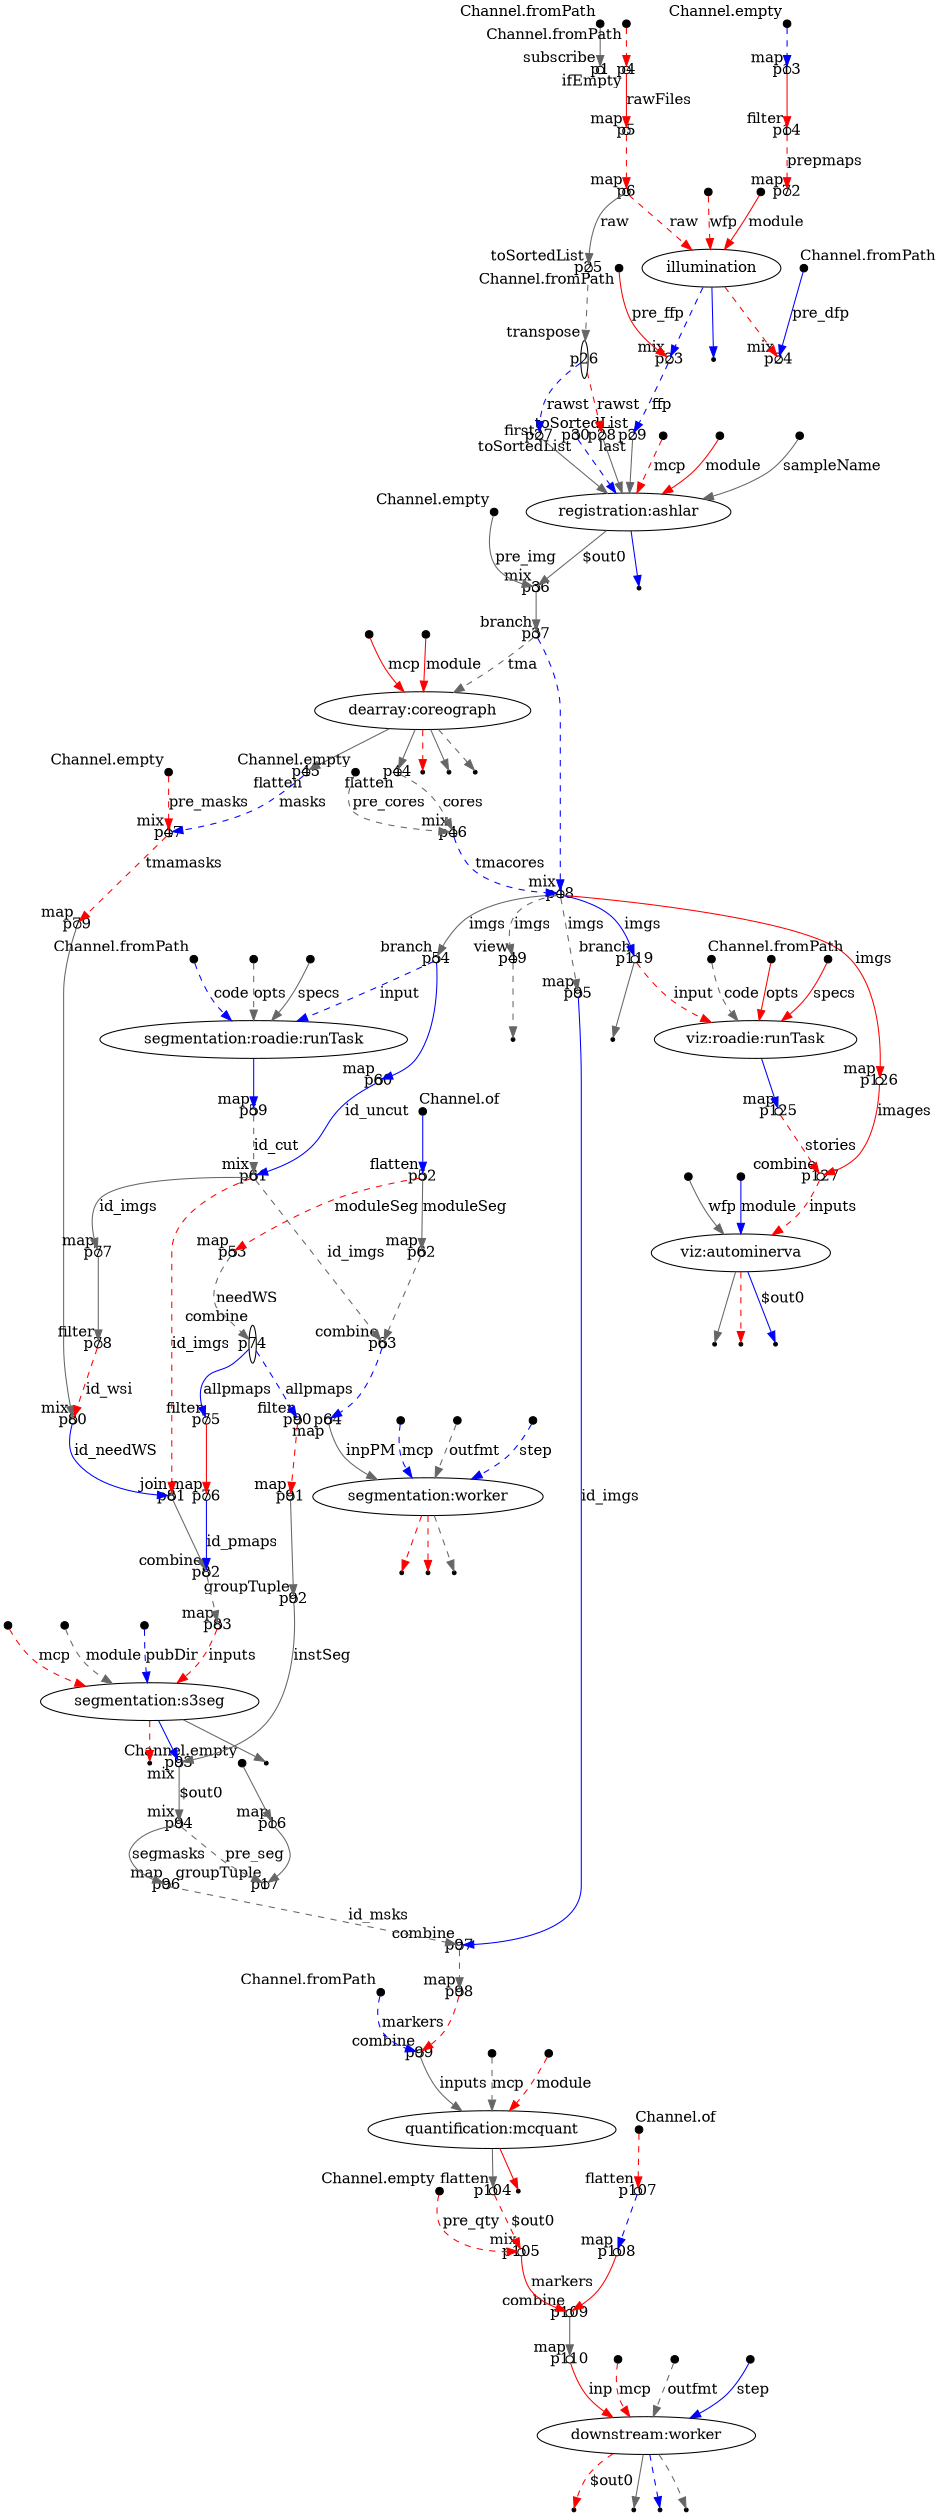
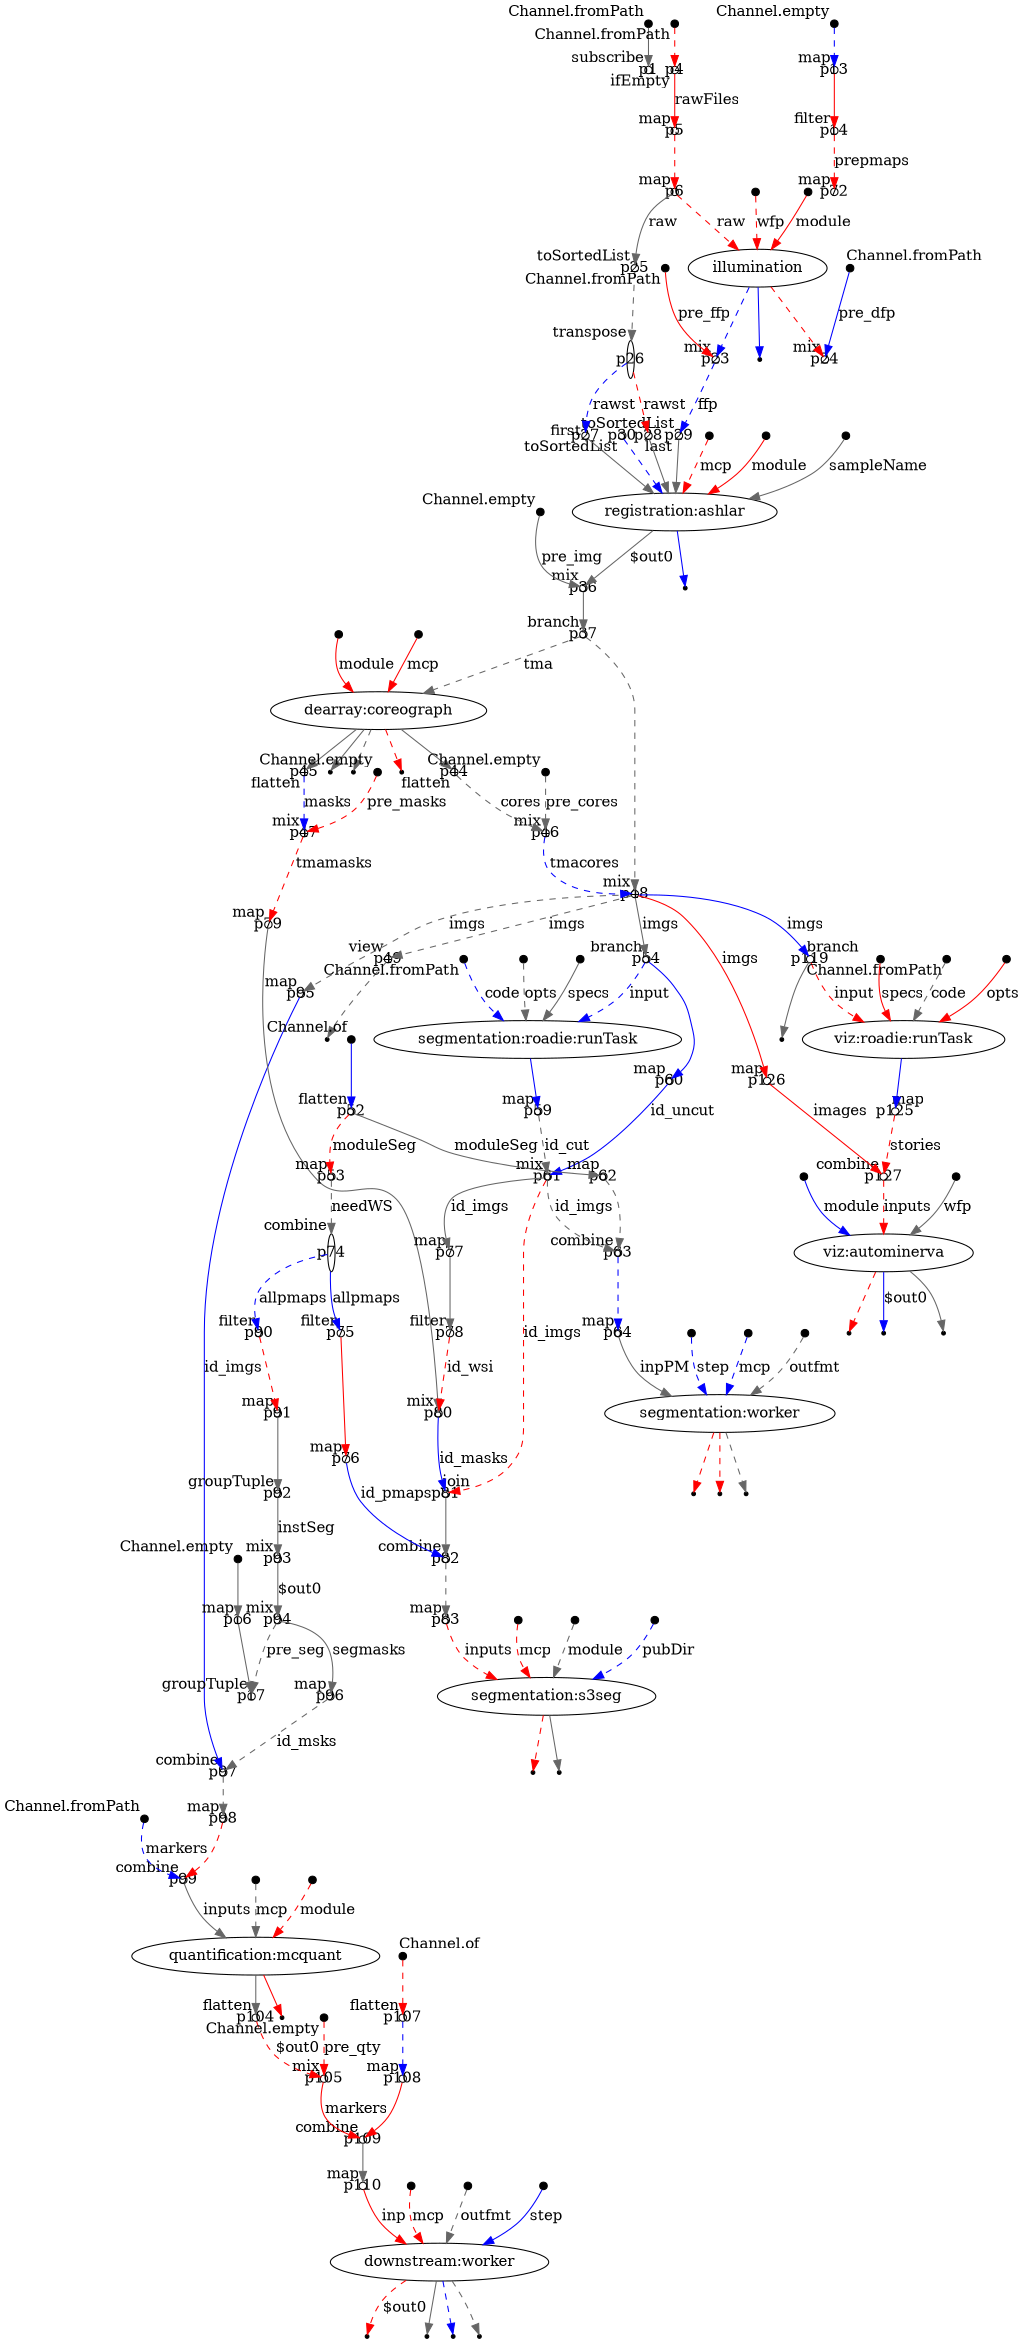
(560, 757) -> (635, 749)
(116, 1451) -> (474, 1459)
(166, 1735) -> none
